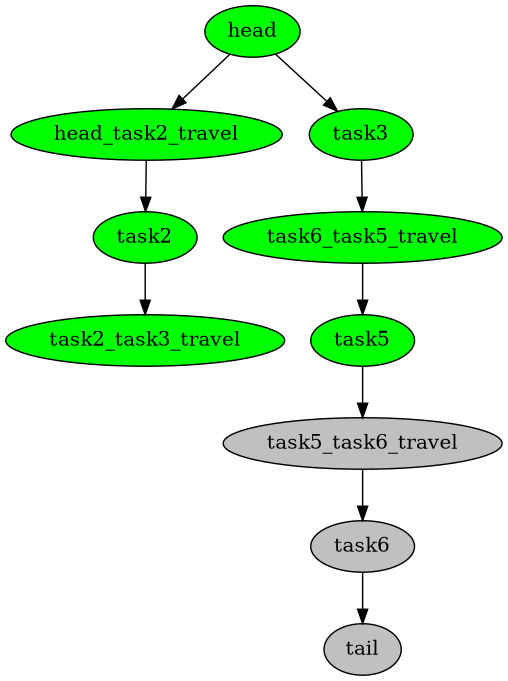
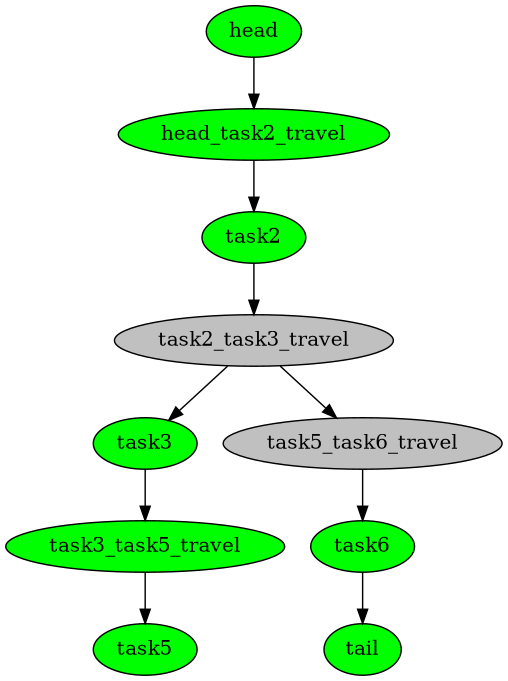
(301, 78) -> (204, 388)
(363, 237) -> (145, 546)
(145, 340) -> (254, 340)
(363, 385) -> (303, 387)
(363, 546) -> (363, 546)
(363, 649) -> (363, 649)
